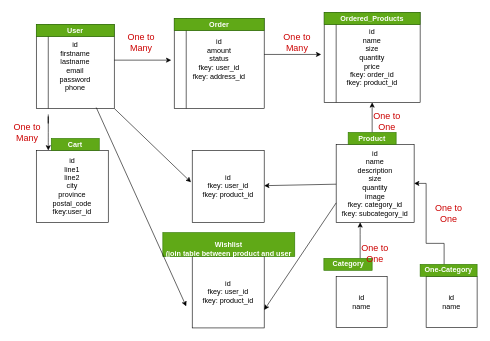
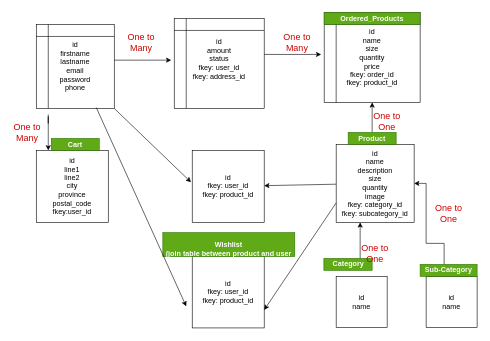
(219, 24) -> none
(75, 30) -> none
(449, 270) -> (449, 270)
